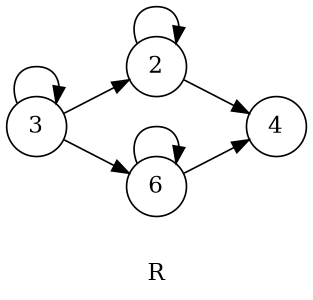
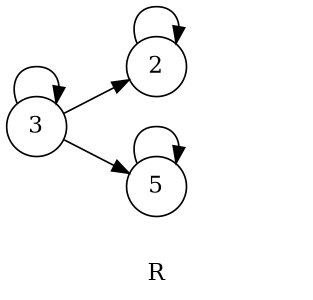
(276, 127) -> none
(157, 187) -> (157, 187)
